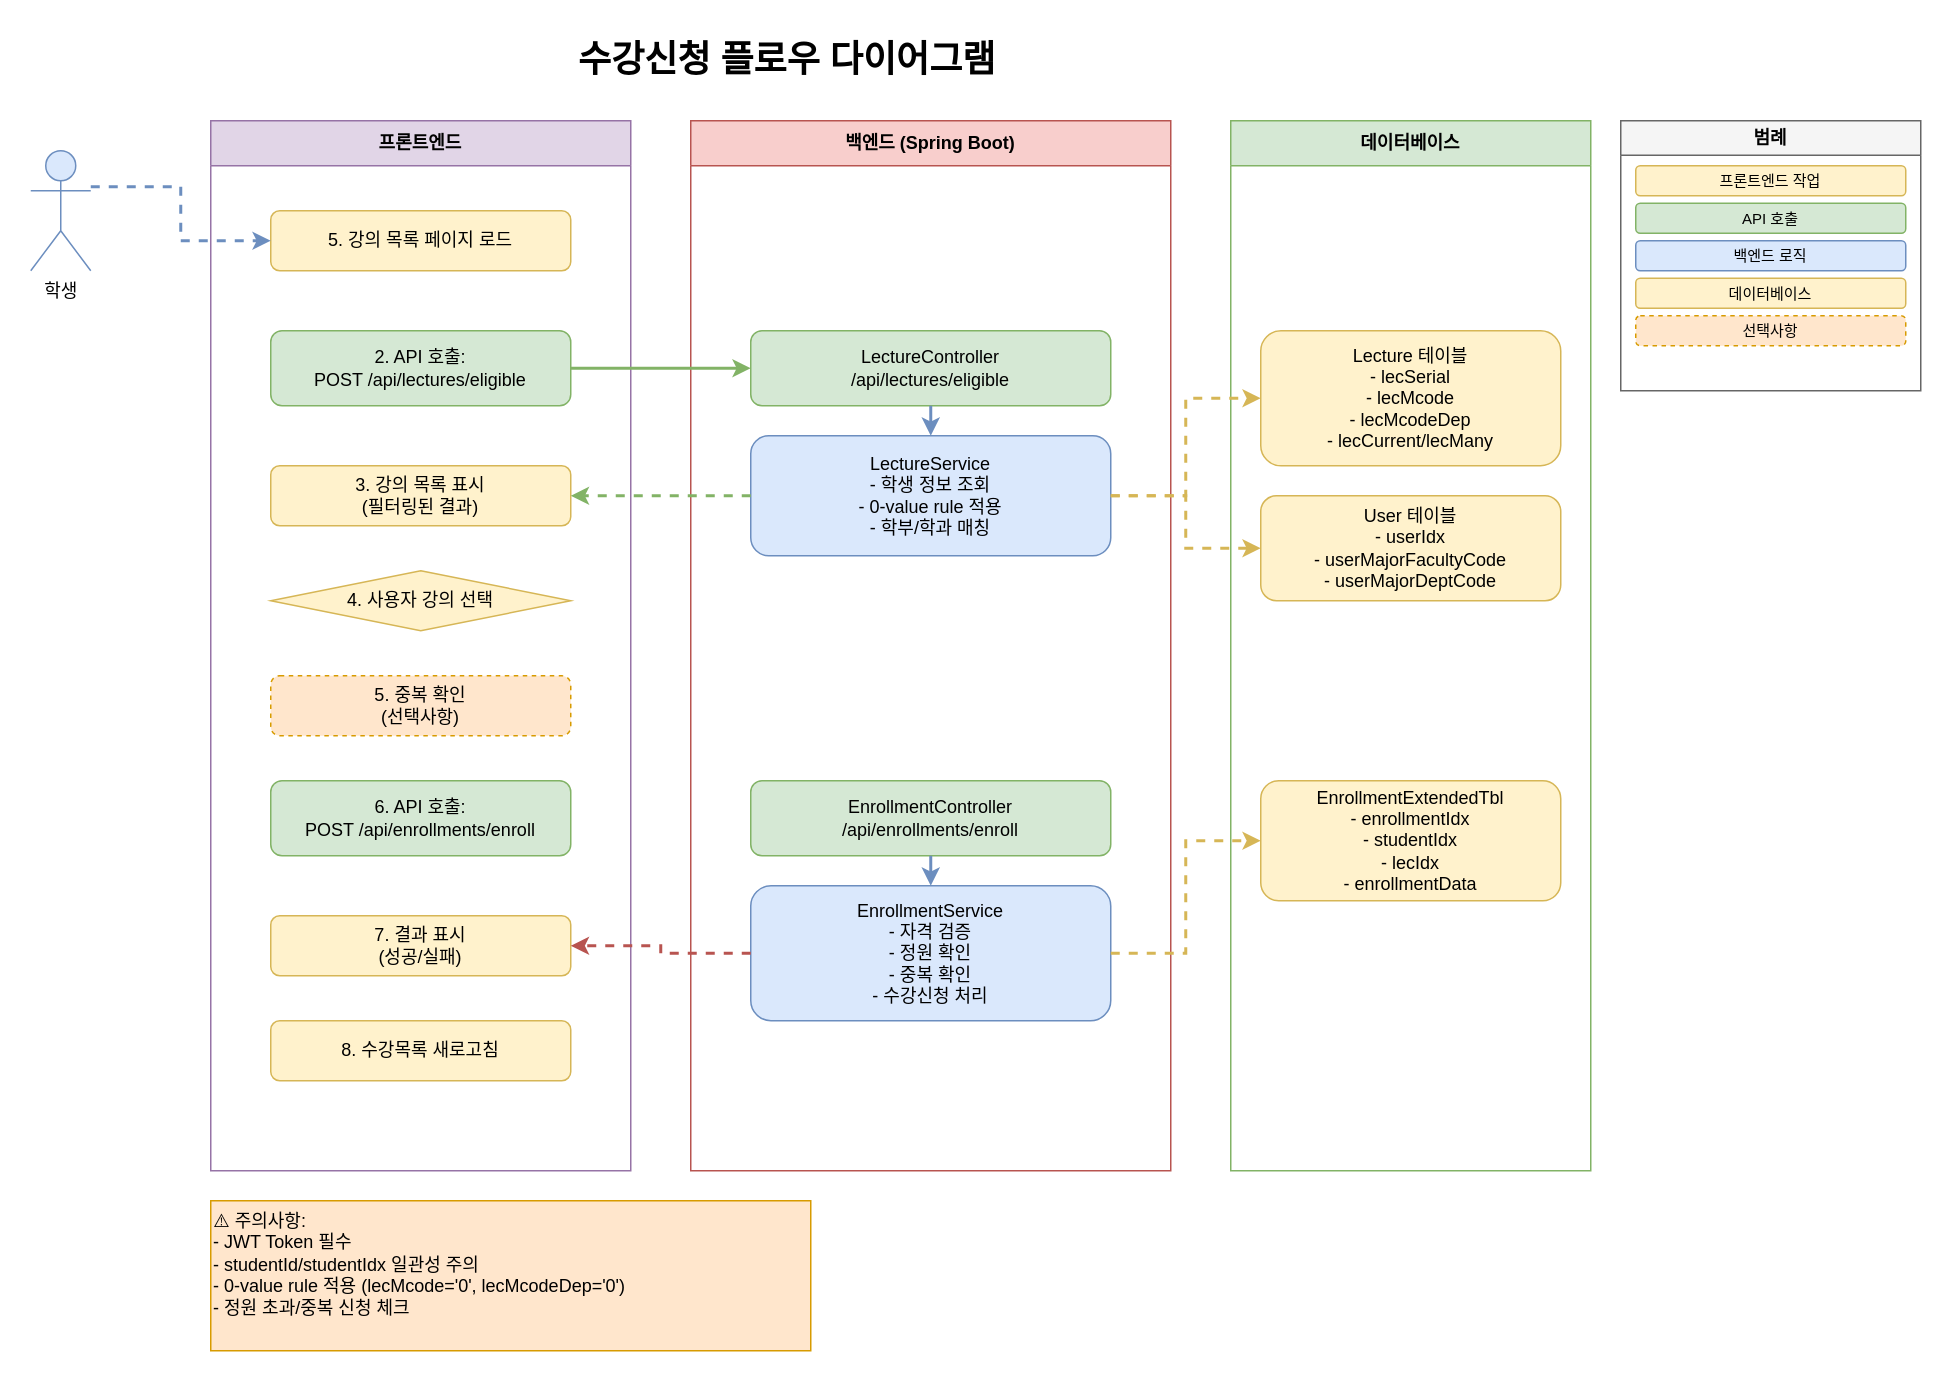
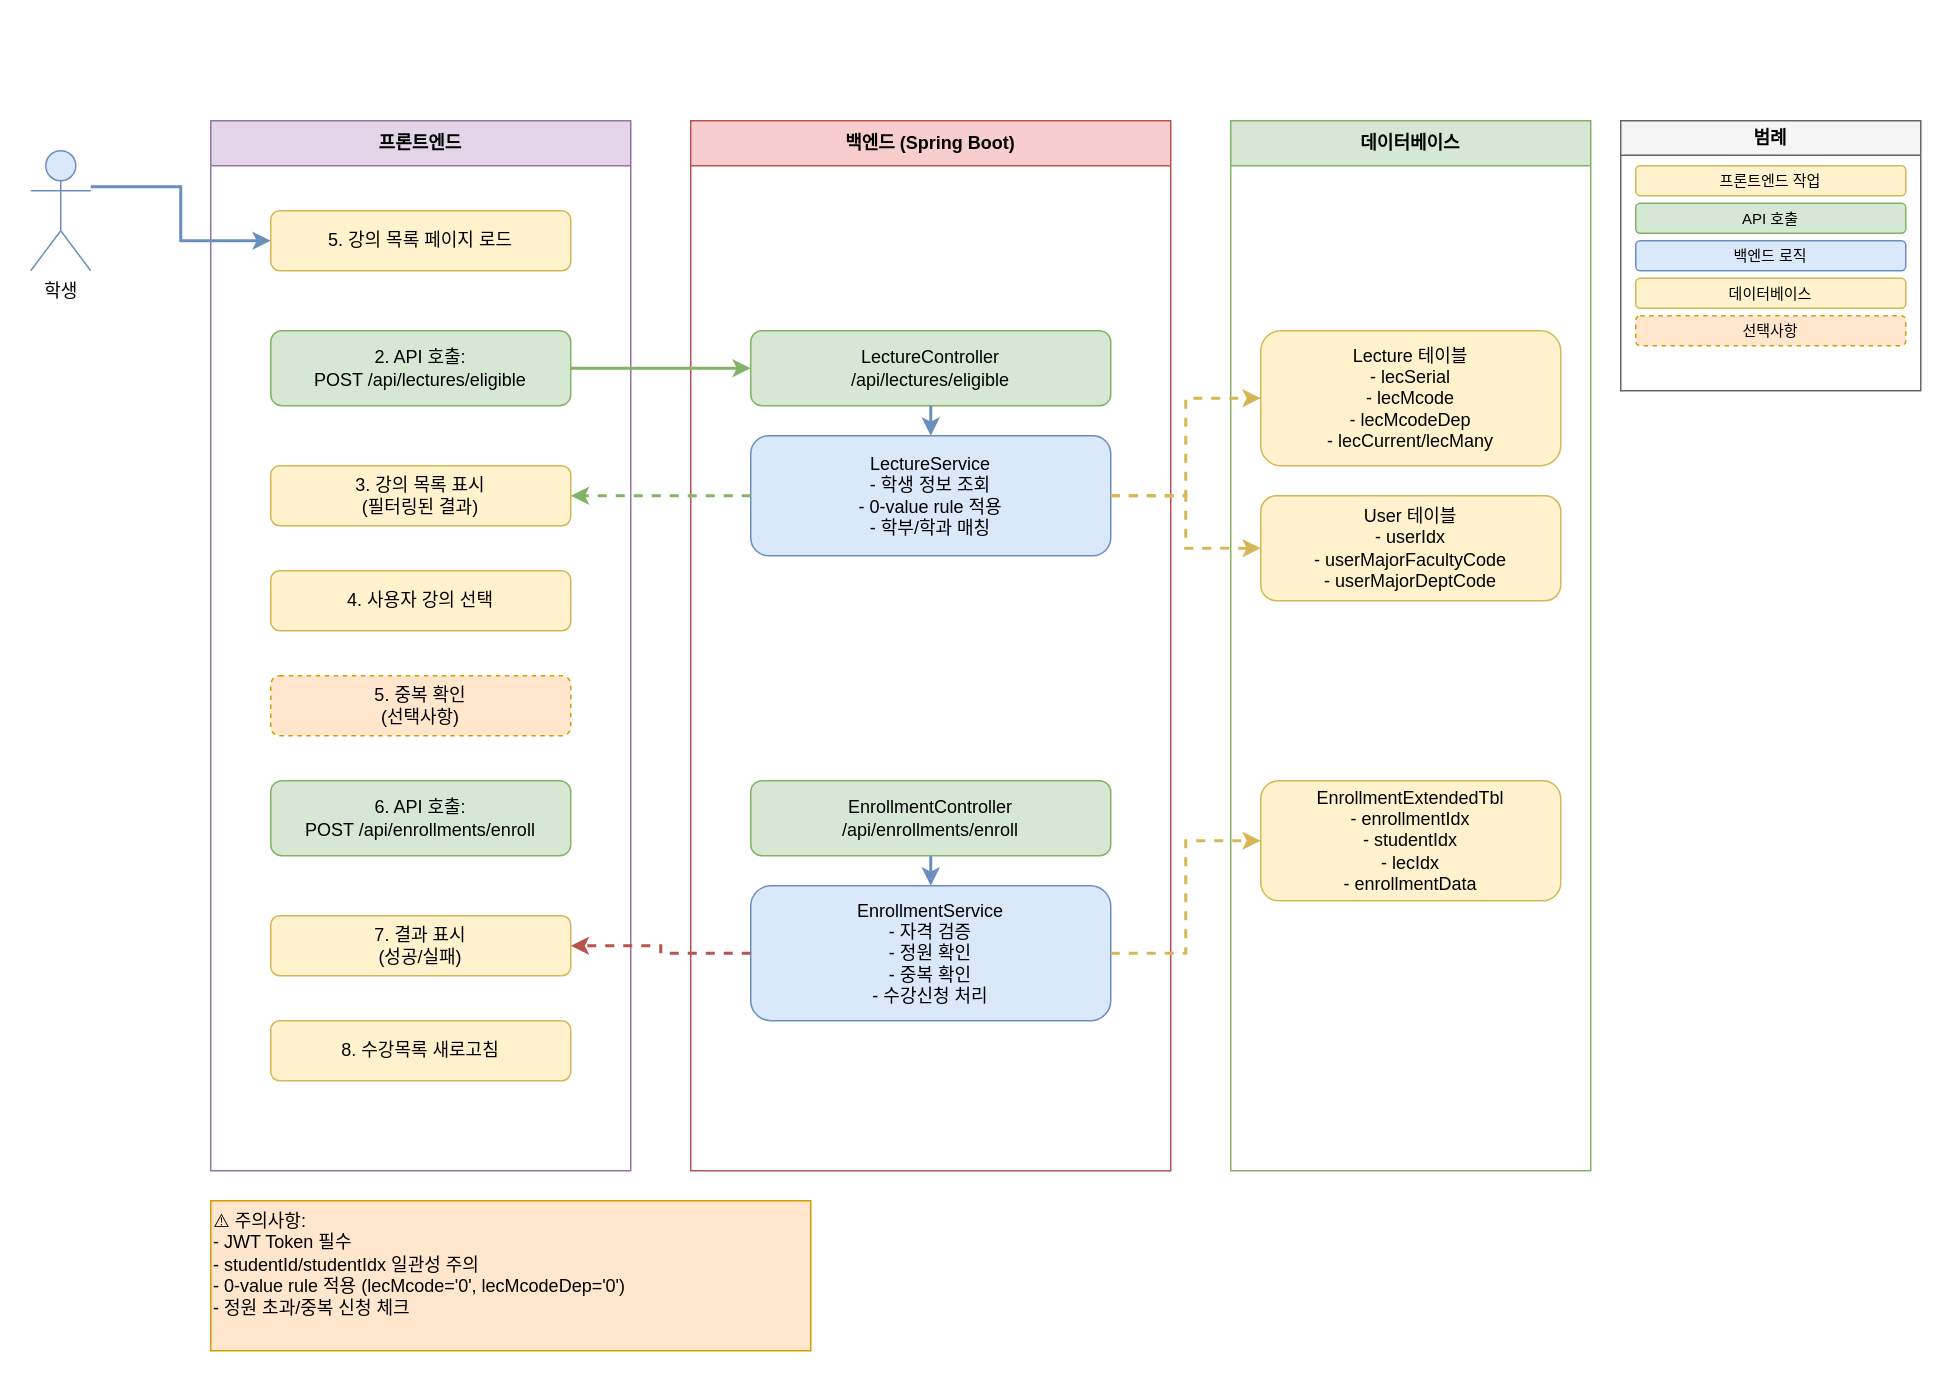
(788, 61) -> none
(181, 206) -> (181, 206)
(421, 601) -> (421, 601)
